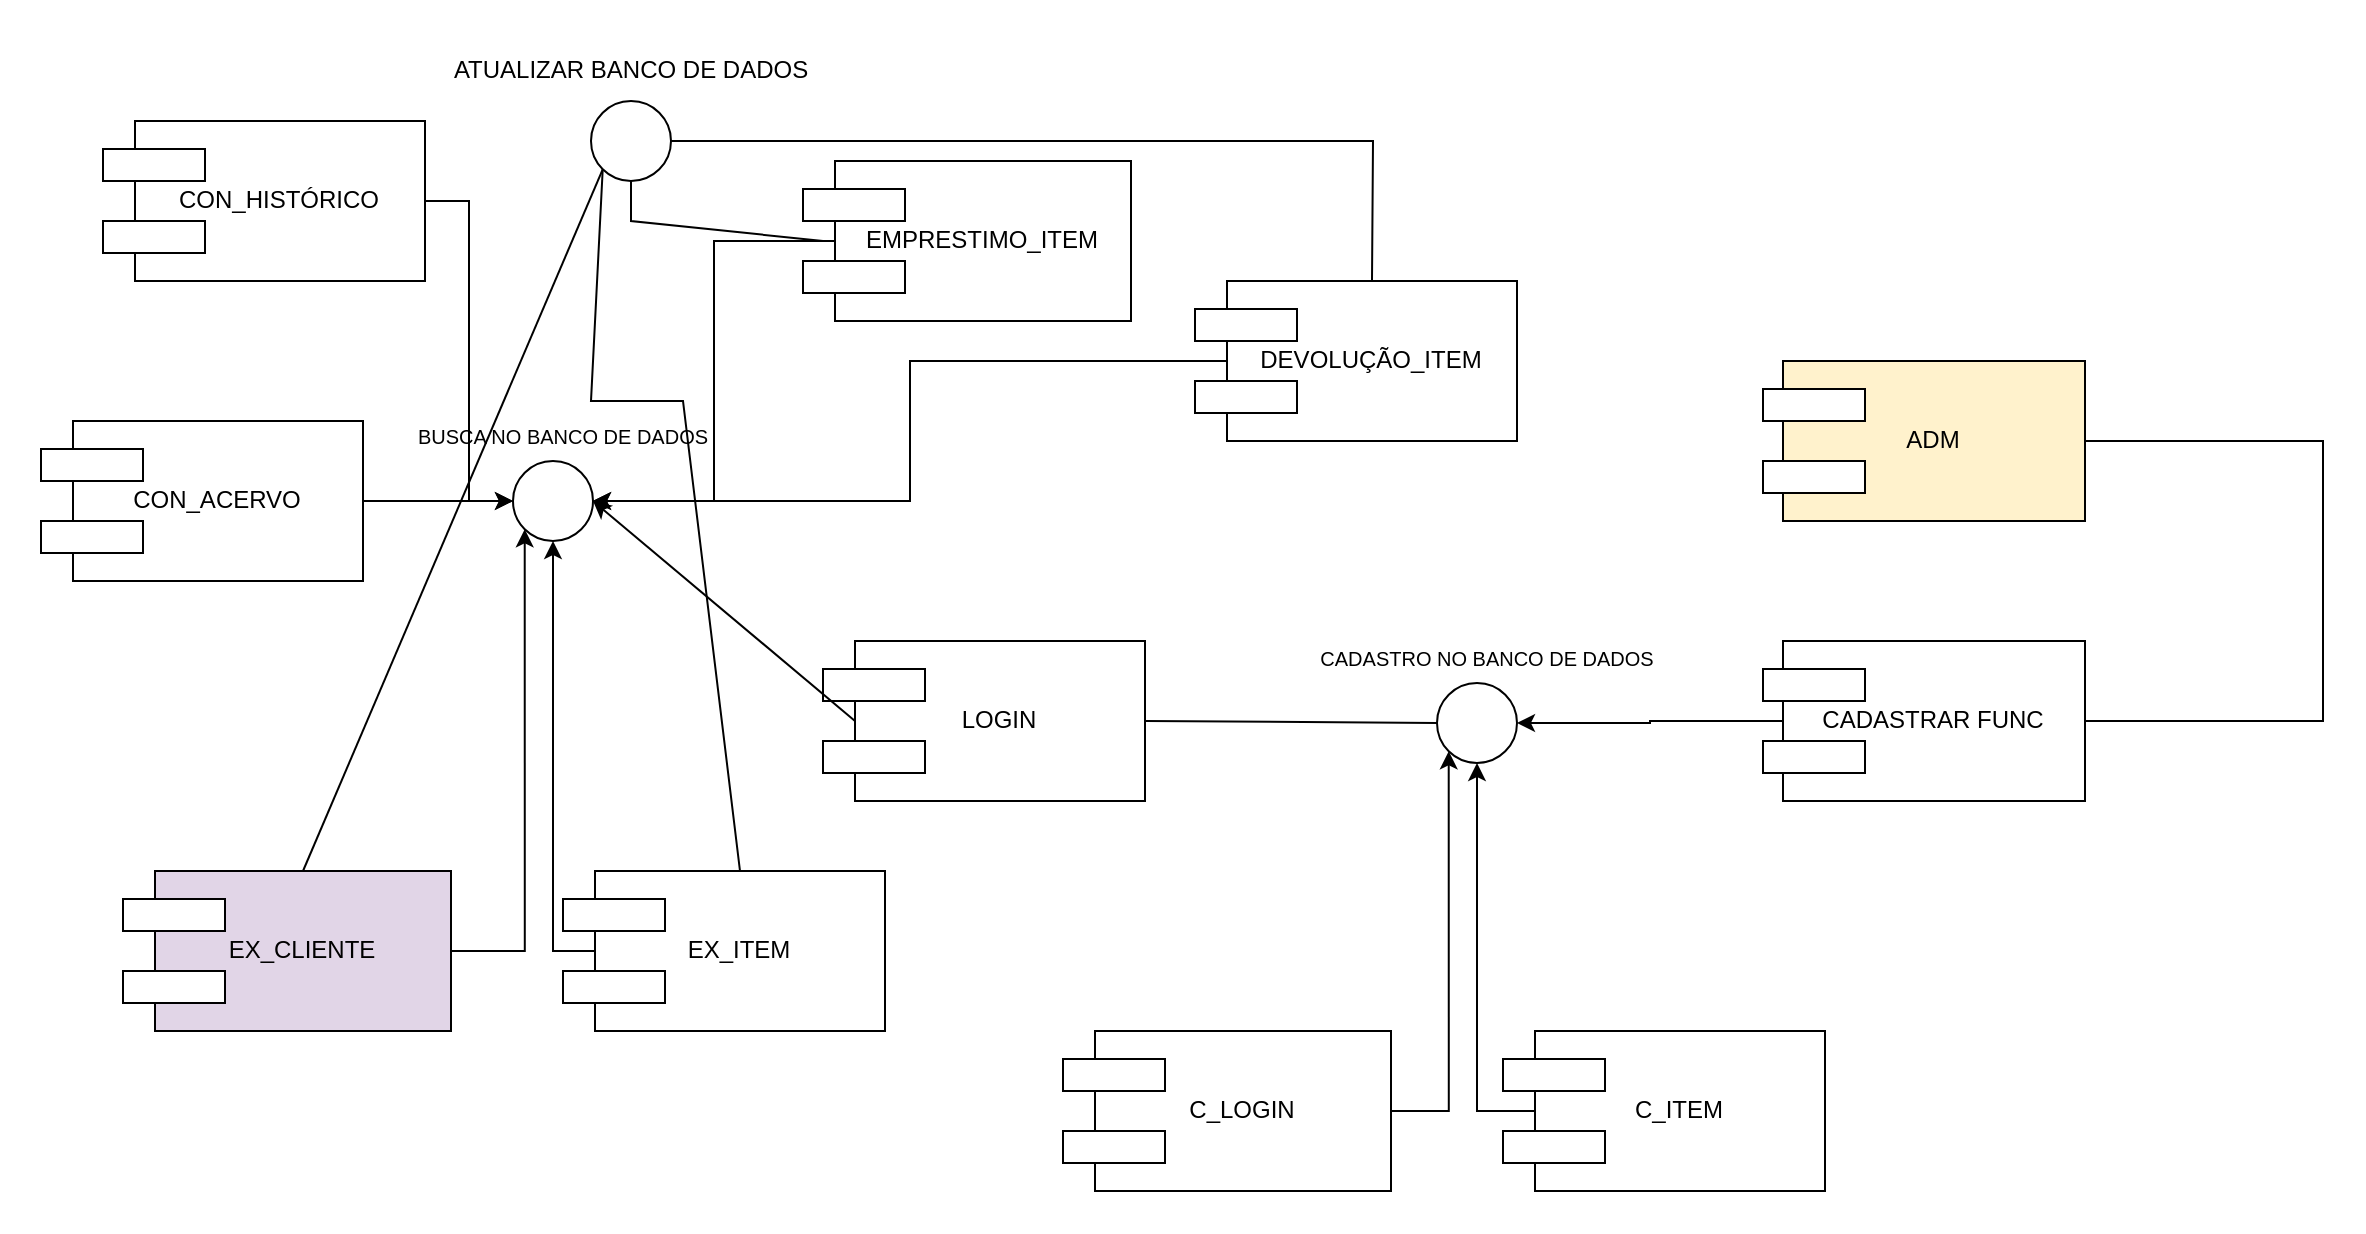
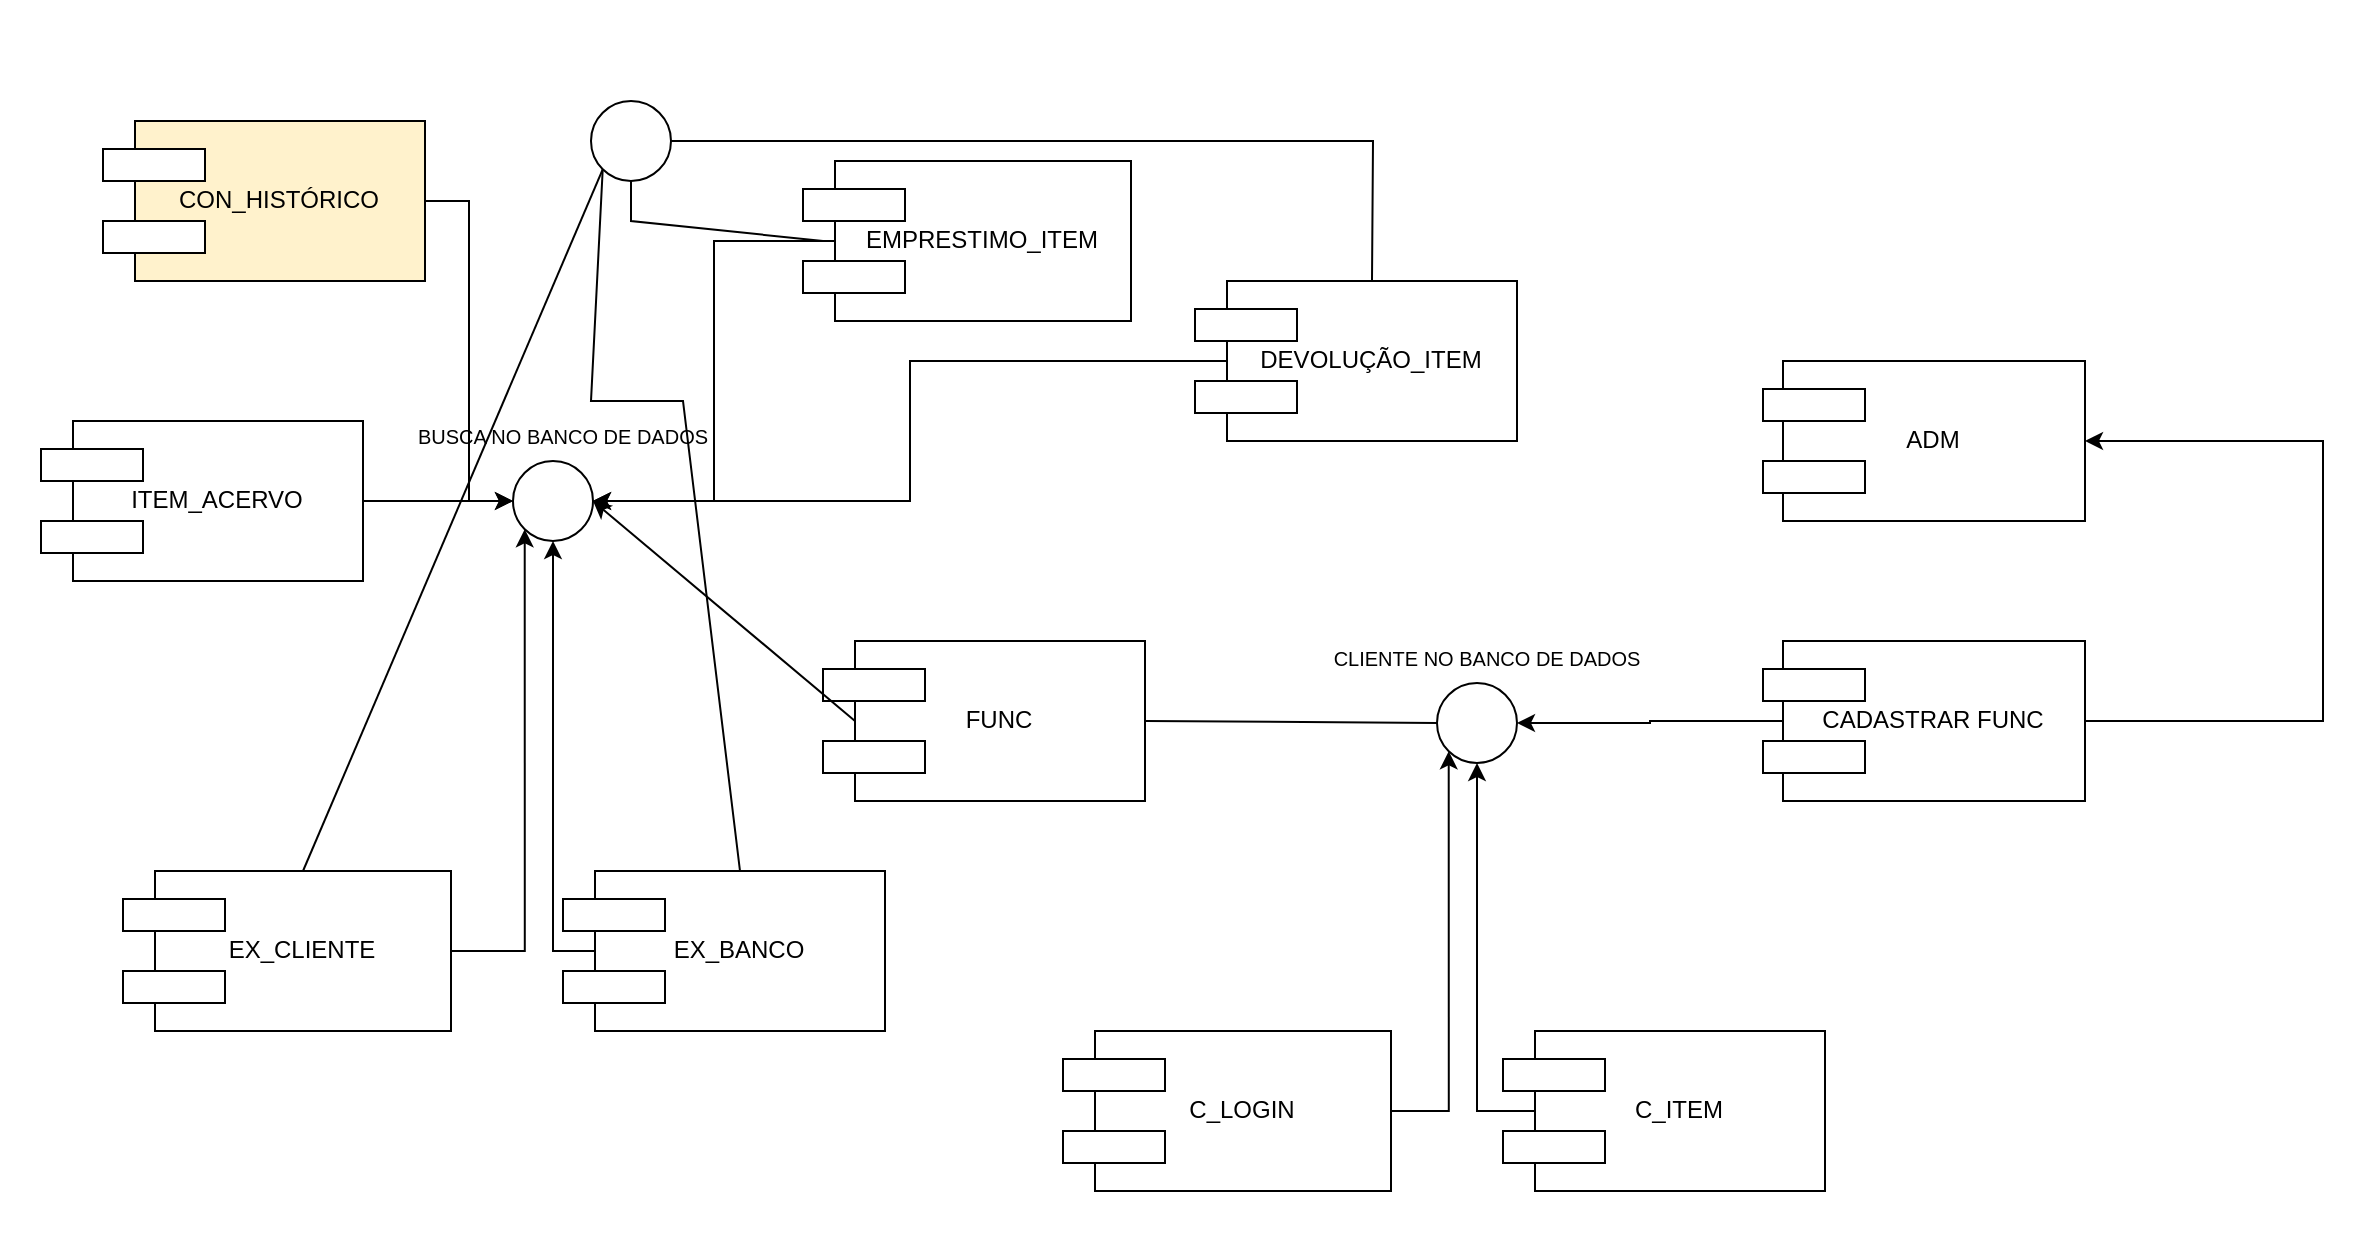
(631, 71) -> none
(280, 201) -> (280, 201)
(1934, 441) -> (1934, 441)
(2094, 441) -> (2100, 441)
(218, 501) -> (218, 501)
(1488, 673) -> (1488, 673)
(1000, 721) -> (1000, 721)
(303, 951) -> (303, 951)
(740, 951) -> (740, 951)
